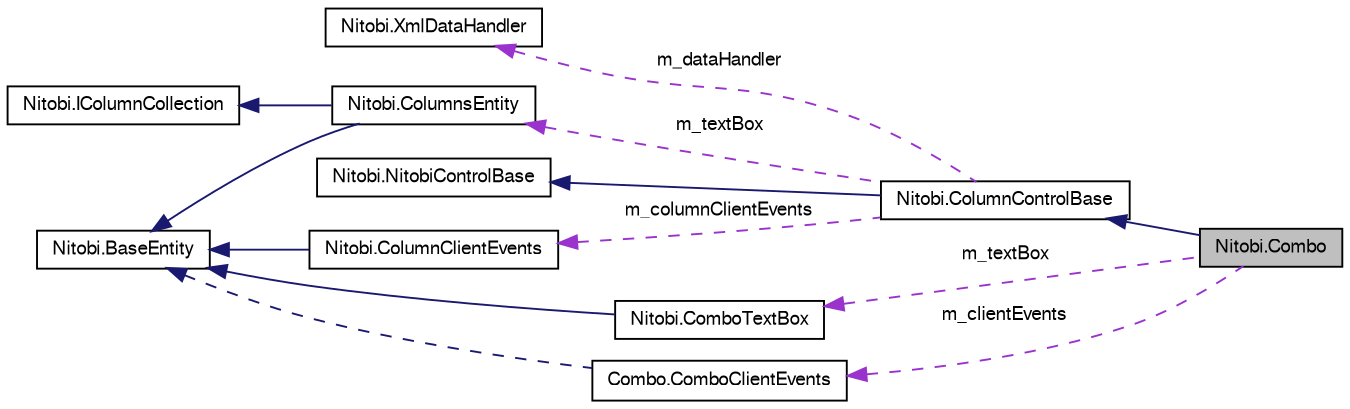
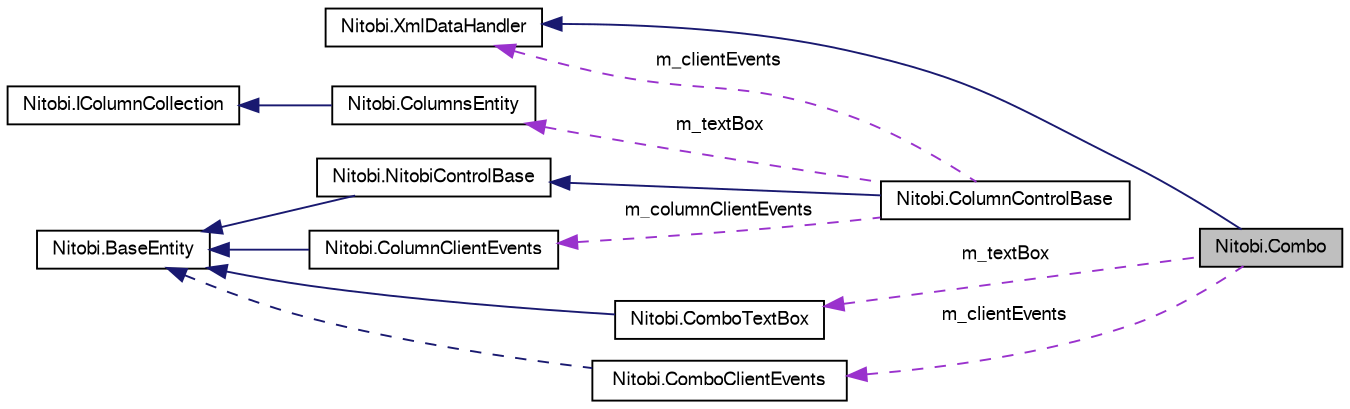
(720, 61) -> (720, 61)
(260, 165) -> (288, 211)
(1163, 229) -> (919, 69)
(720, 381) -> (720, 381)
